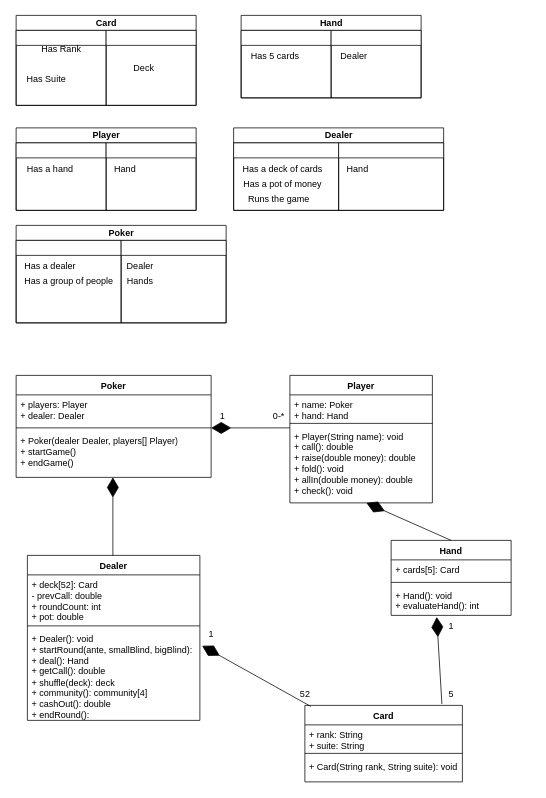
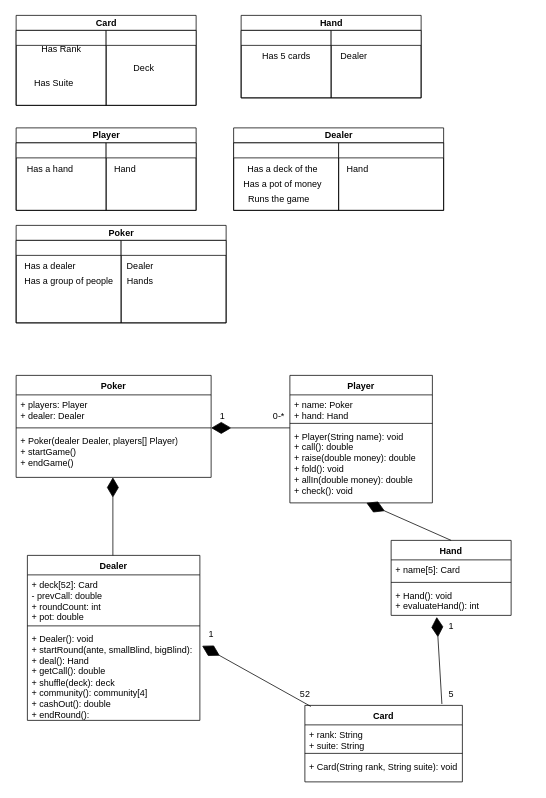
(275, 57) -> (286, 57)
(46, 79) -> (54, 83)
(283, 169) -> (283, 169)
(432, 571) -> (430, 571)
